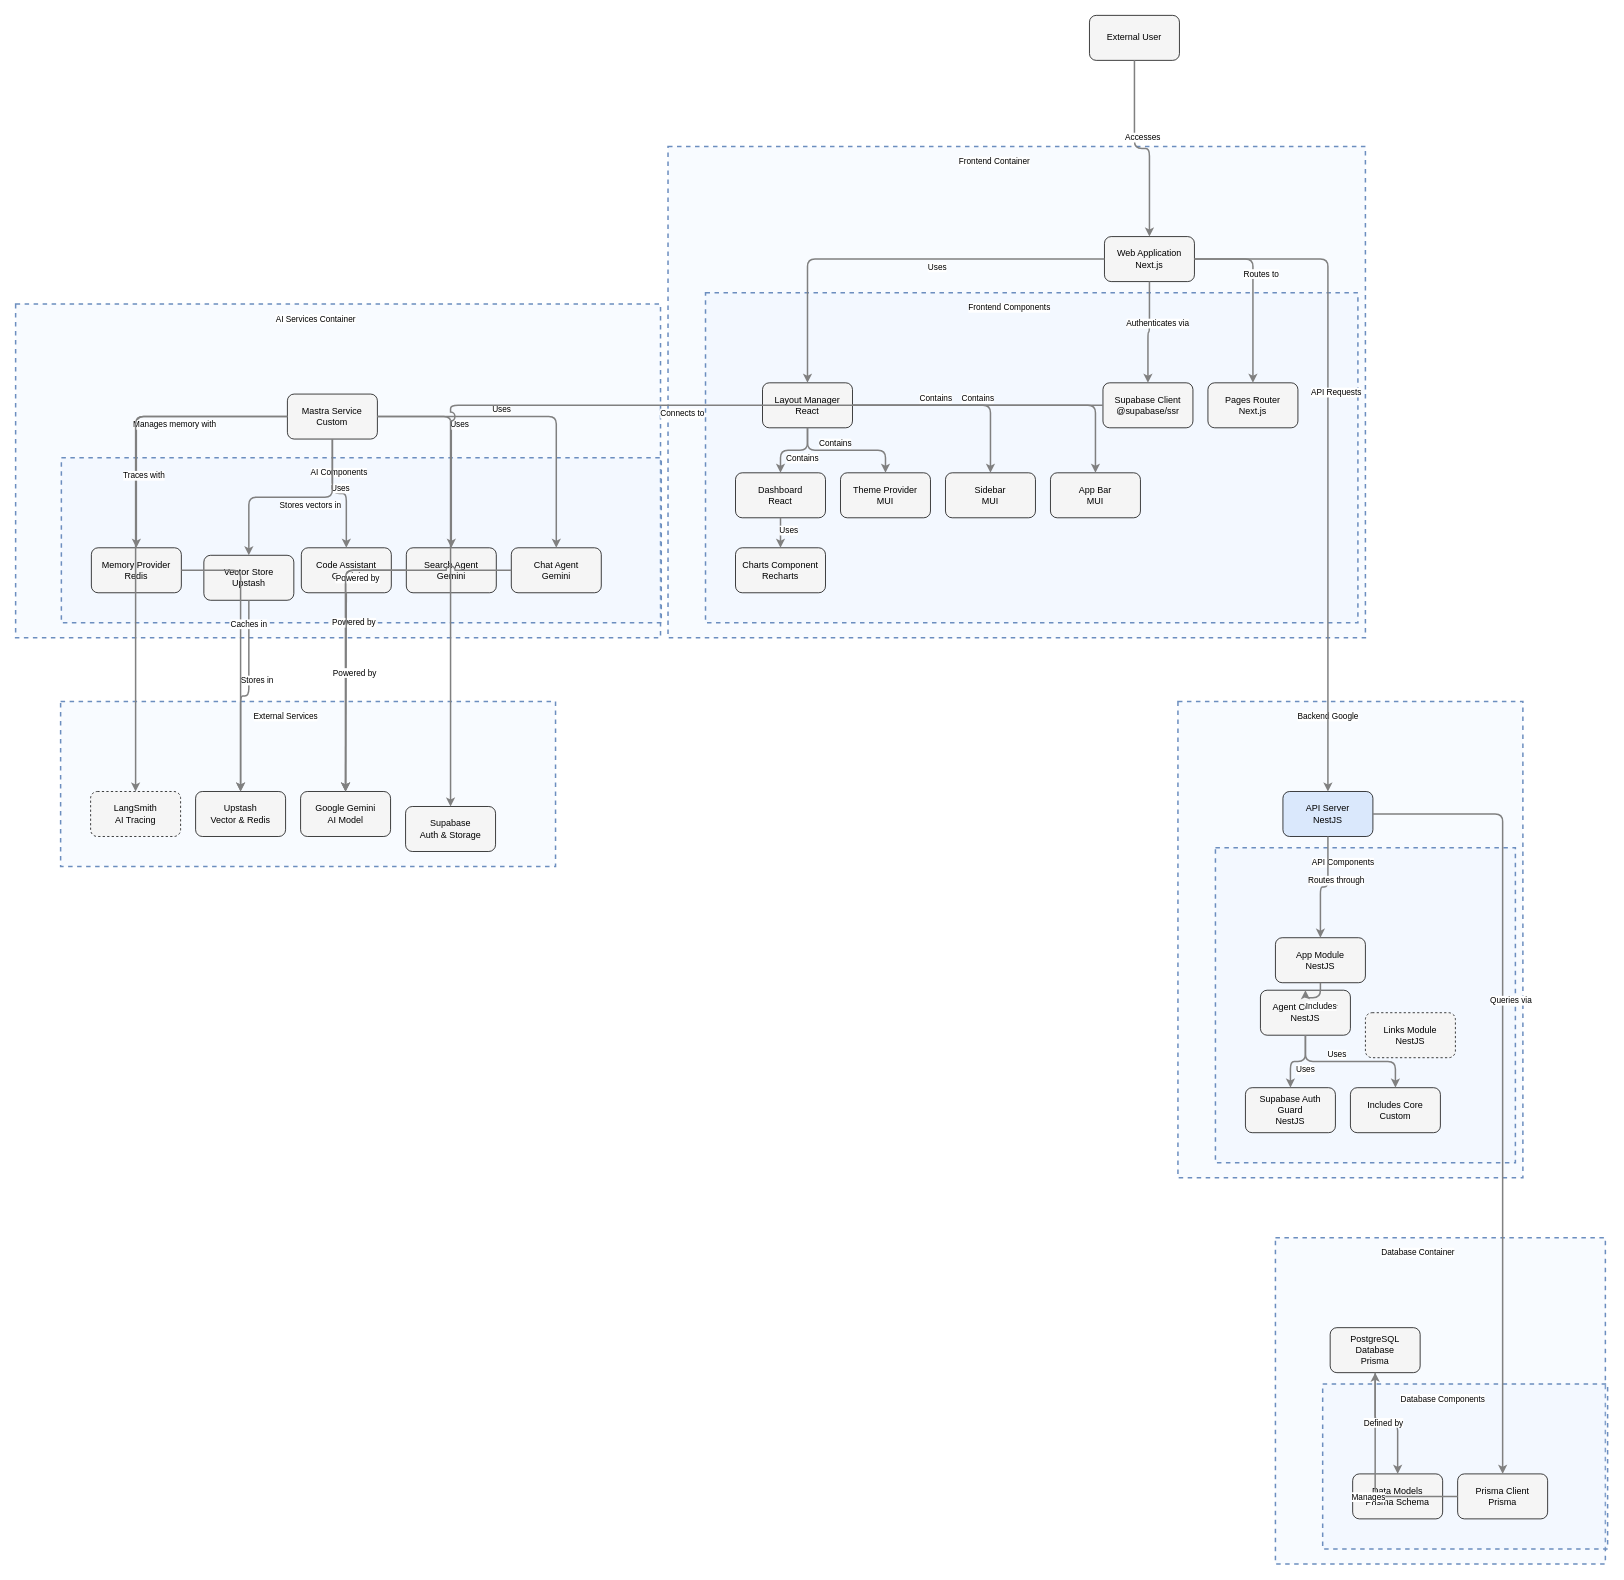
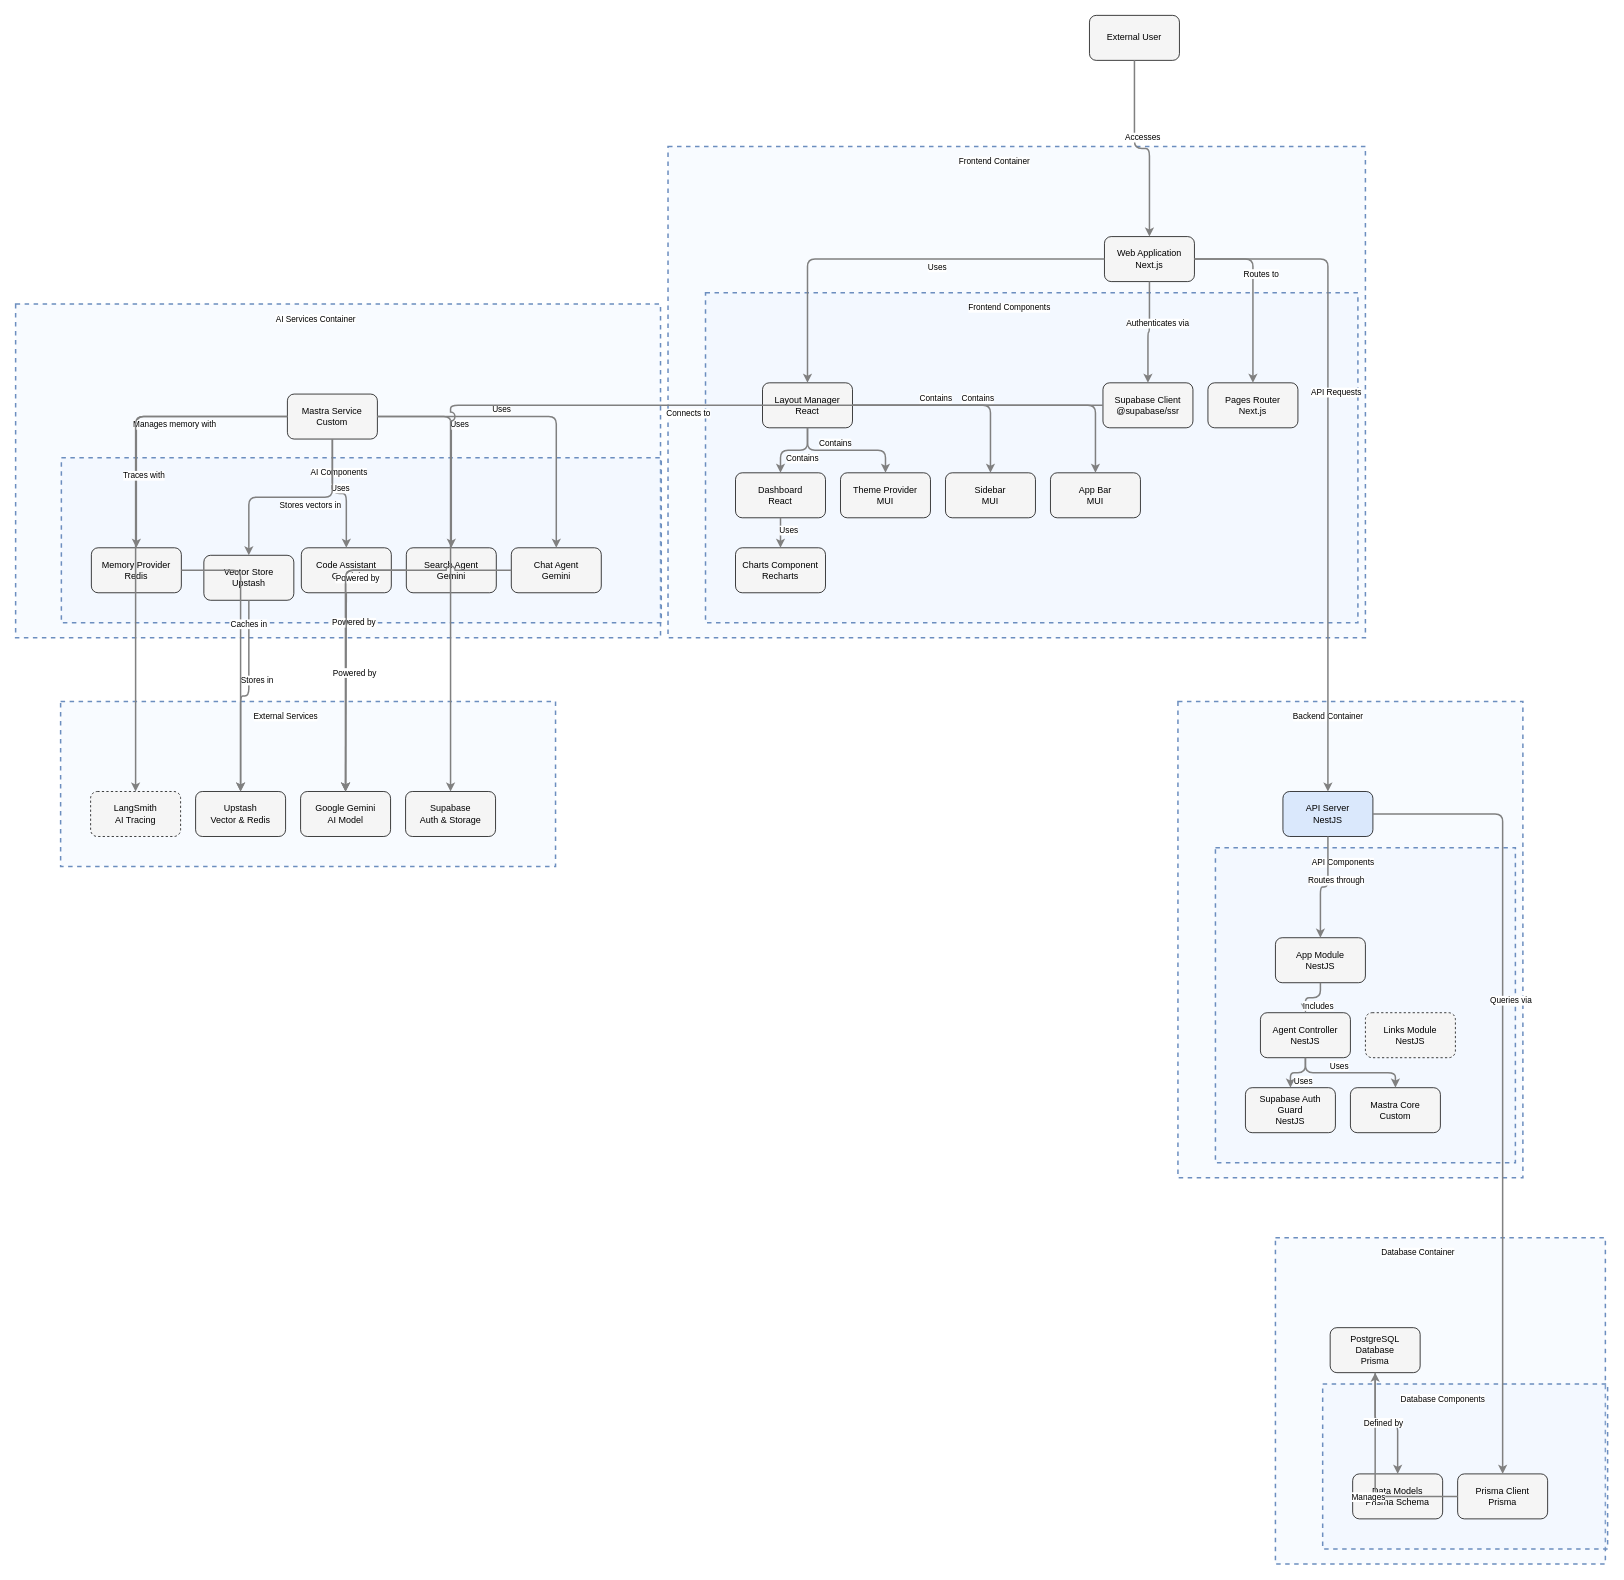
(1328, 717) -> (1328, 717)
(450, 829) -> (450, 814)
(1305, 1013) -> (1305, 1035)
(1395, 1110) -> (1395, 1110)
